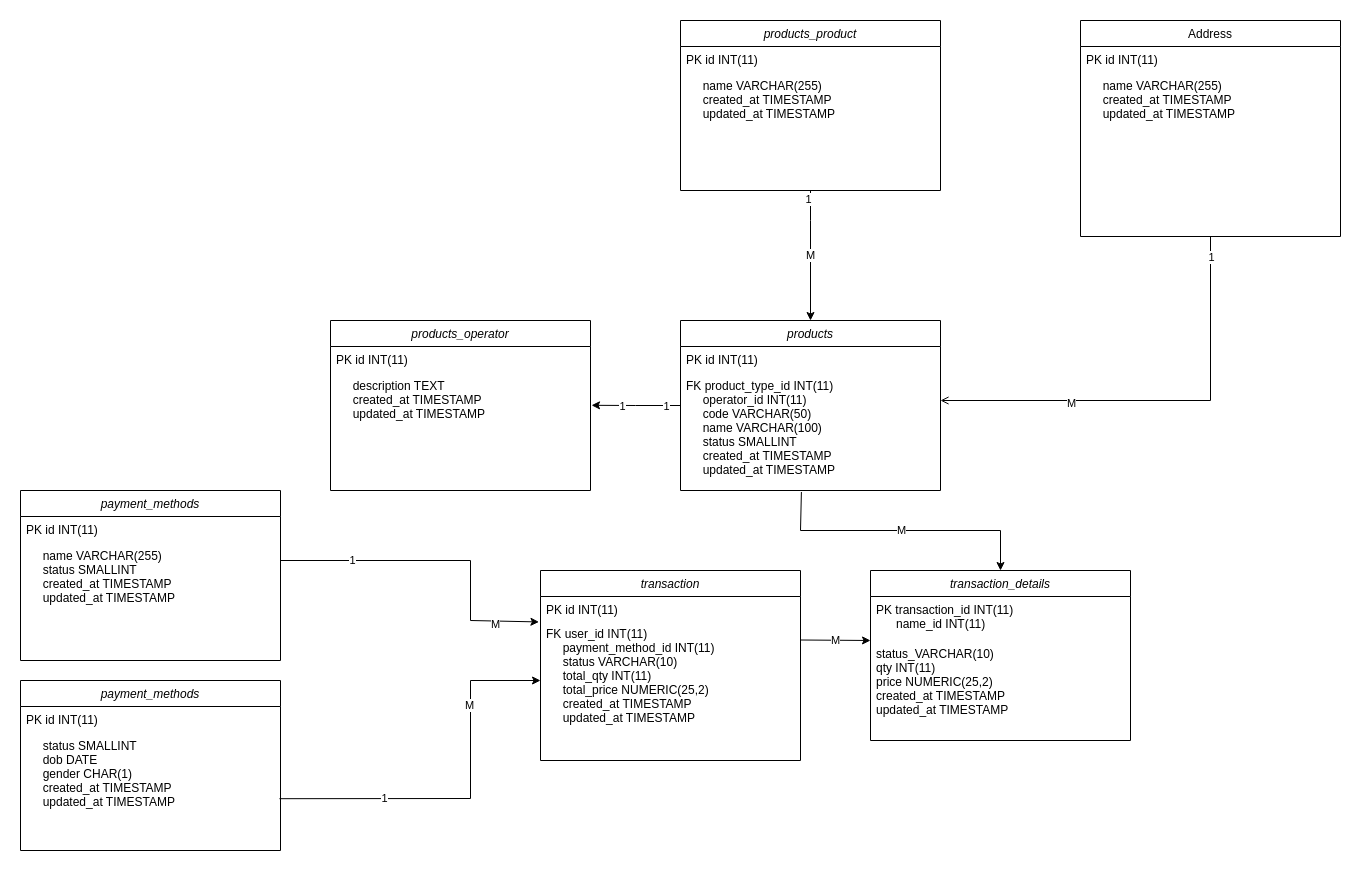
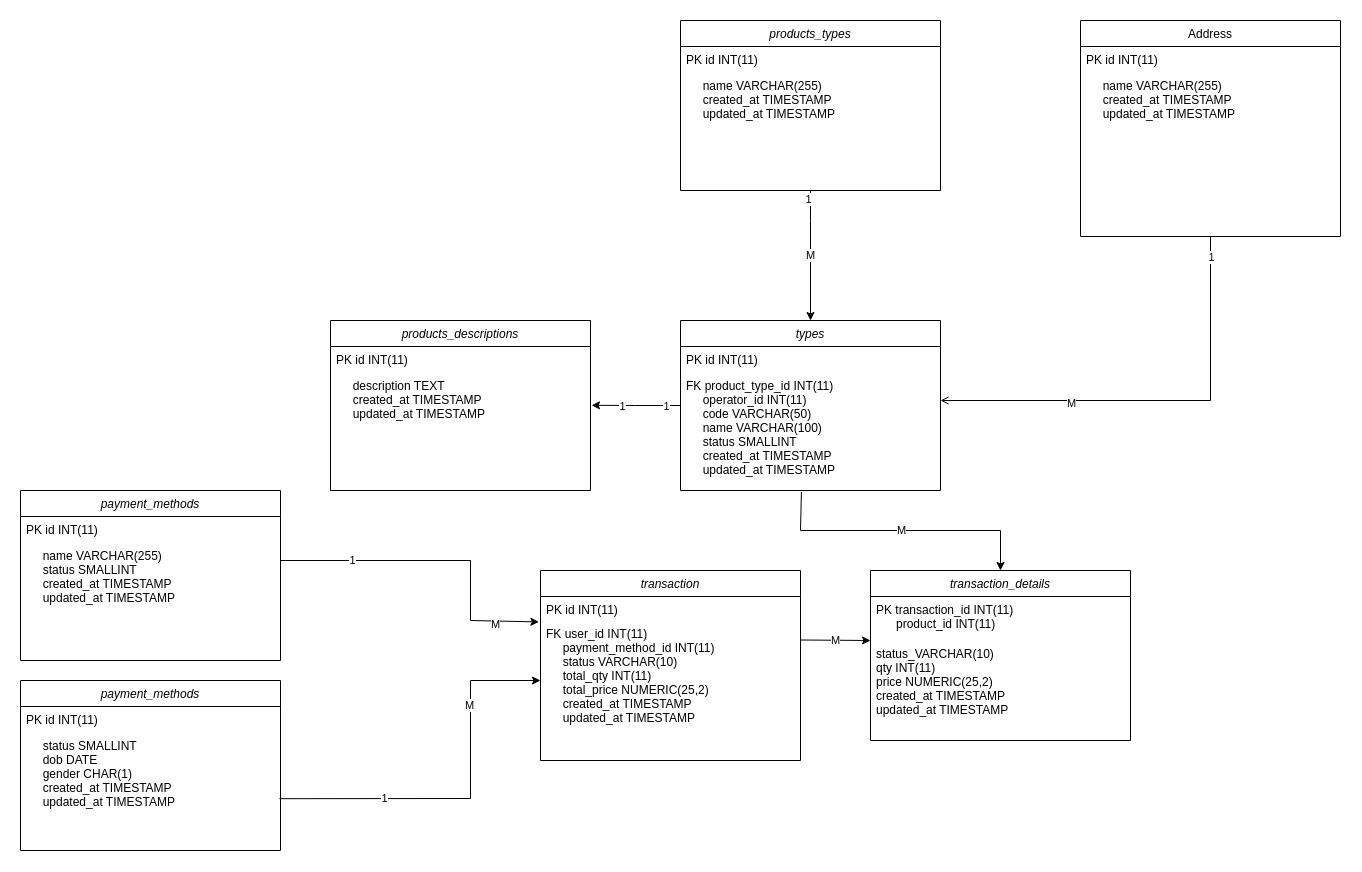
(810, 34) -> (810, 34)
(460, 334) -> (460, 334)
(810, 334) -> (810, 334)
(954, 610) -> (954, 610)
